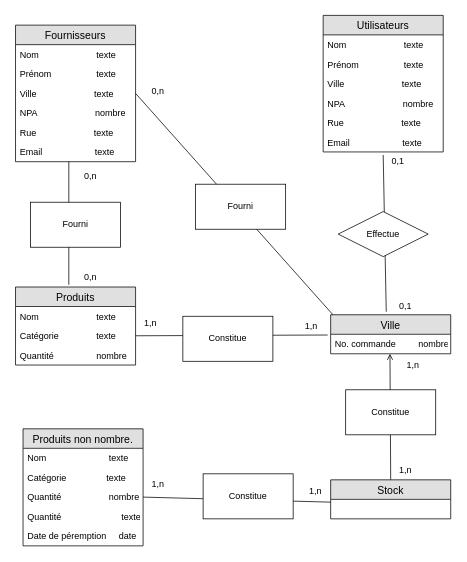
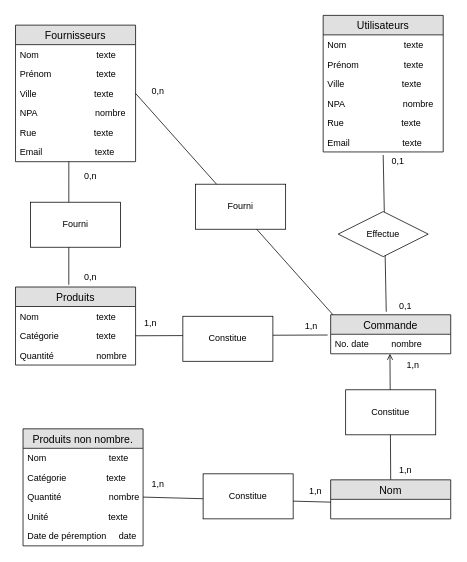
(390, 325) -> (390, 325)
(396, 344) -> (385, 344)
(390, 490) -> (390, 490)
(105, 517) -> (97, 517)
